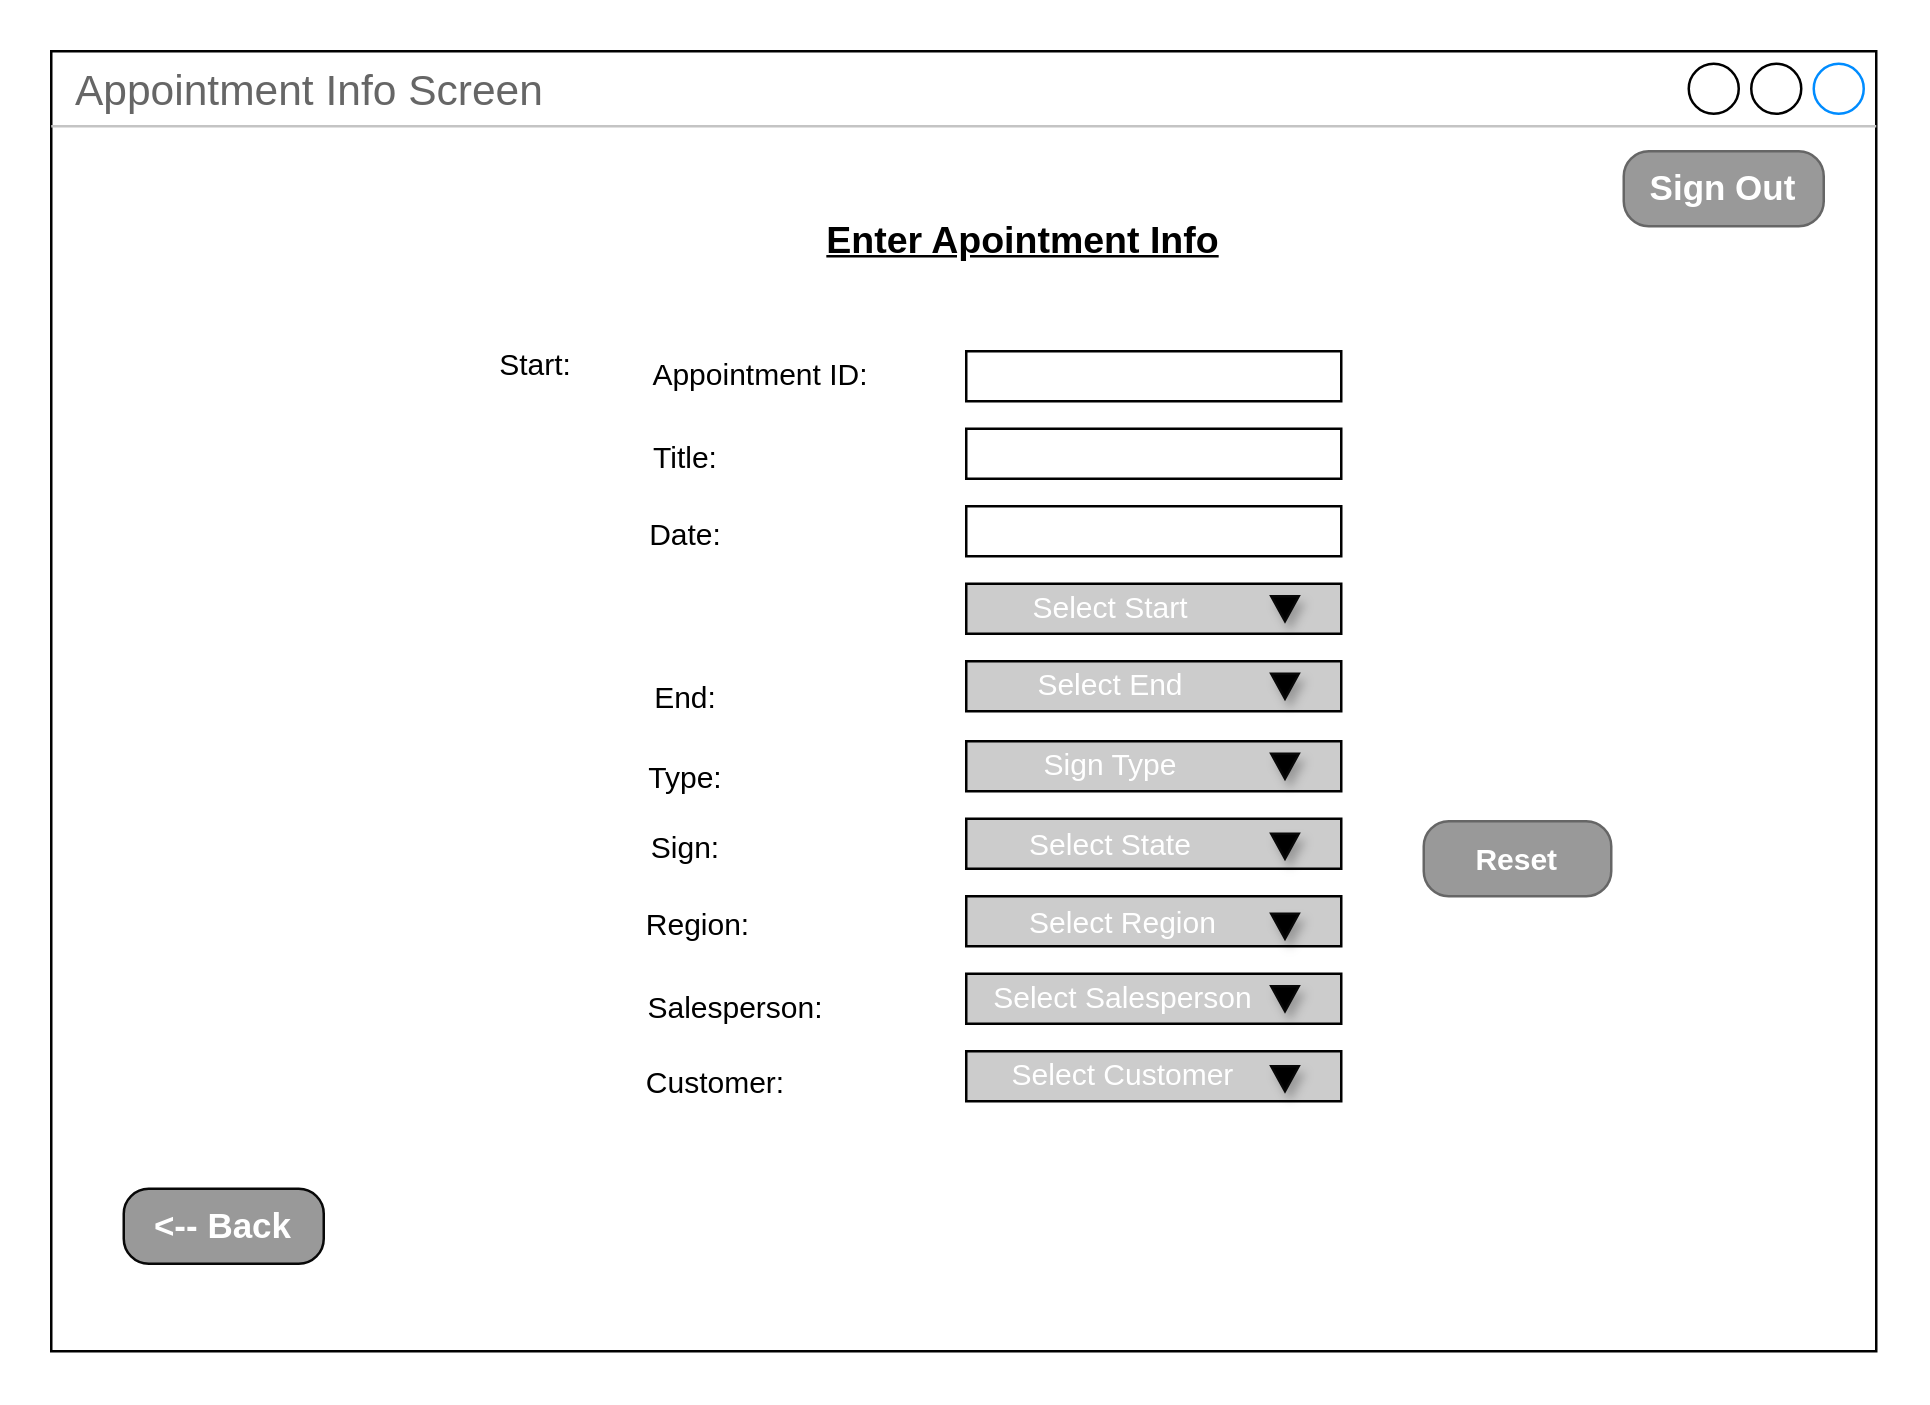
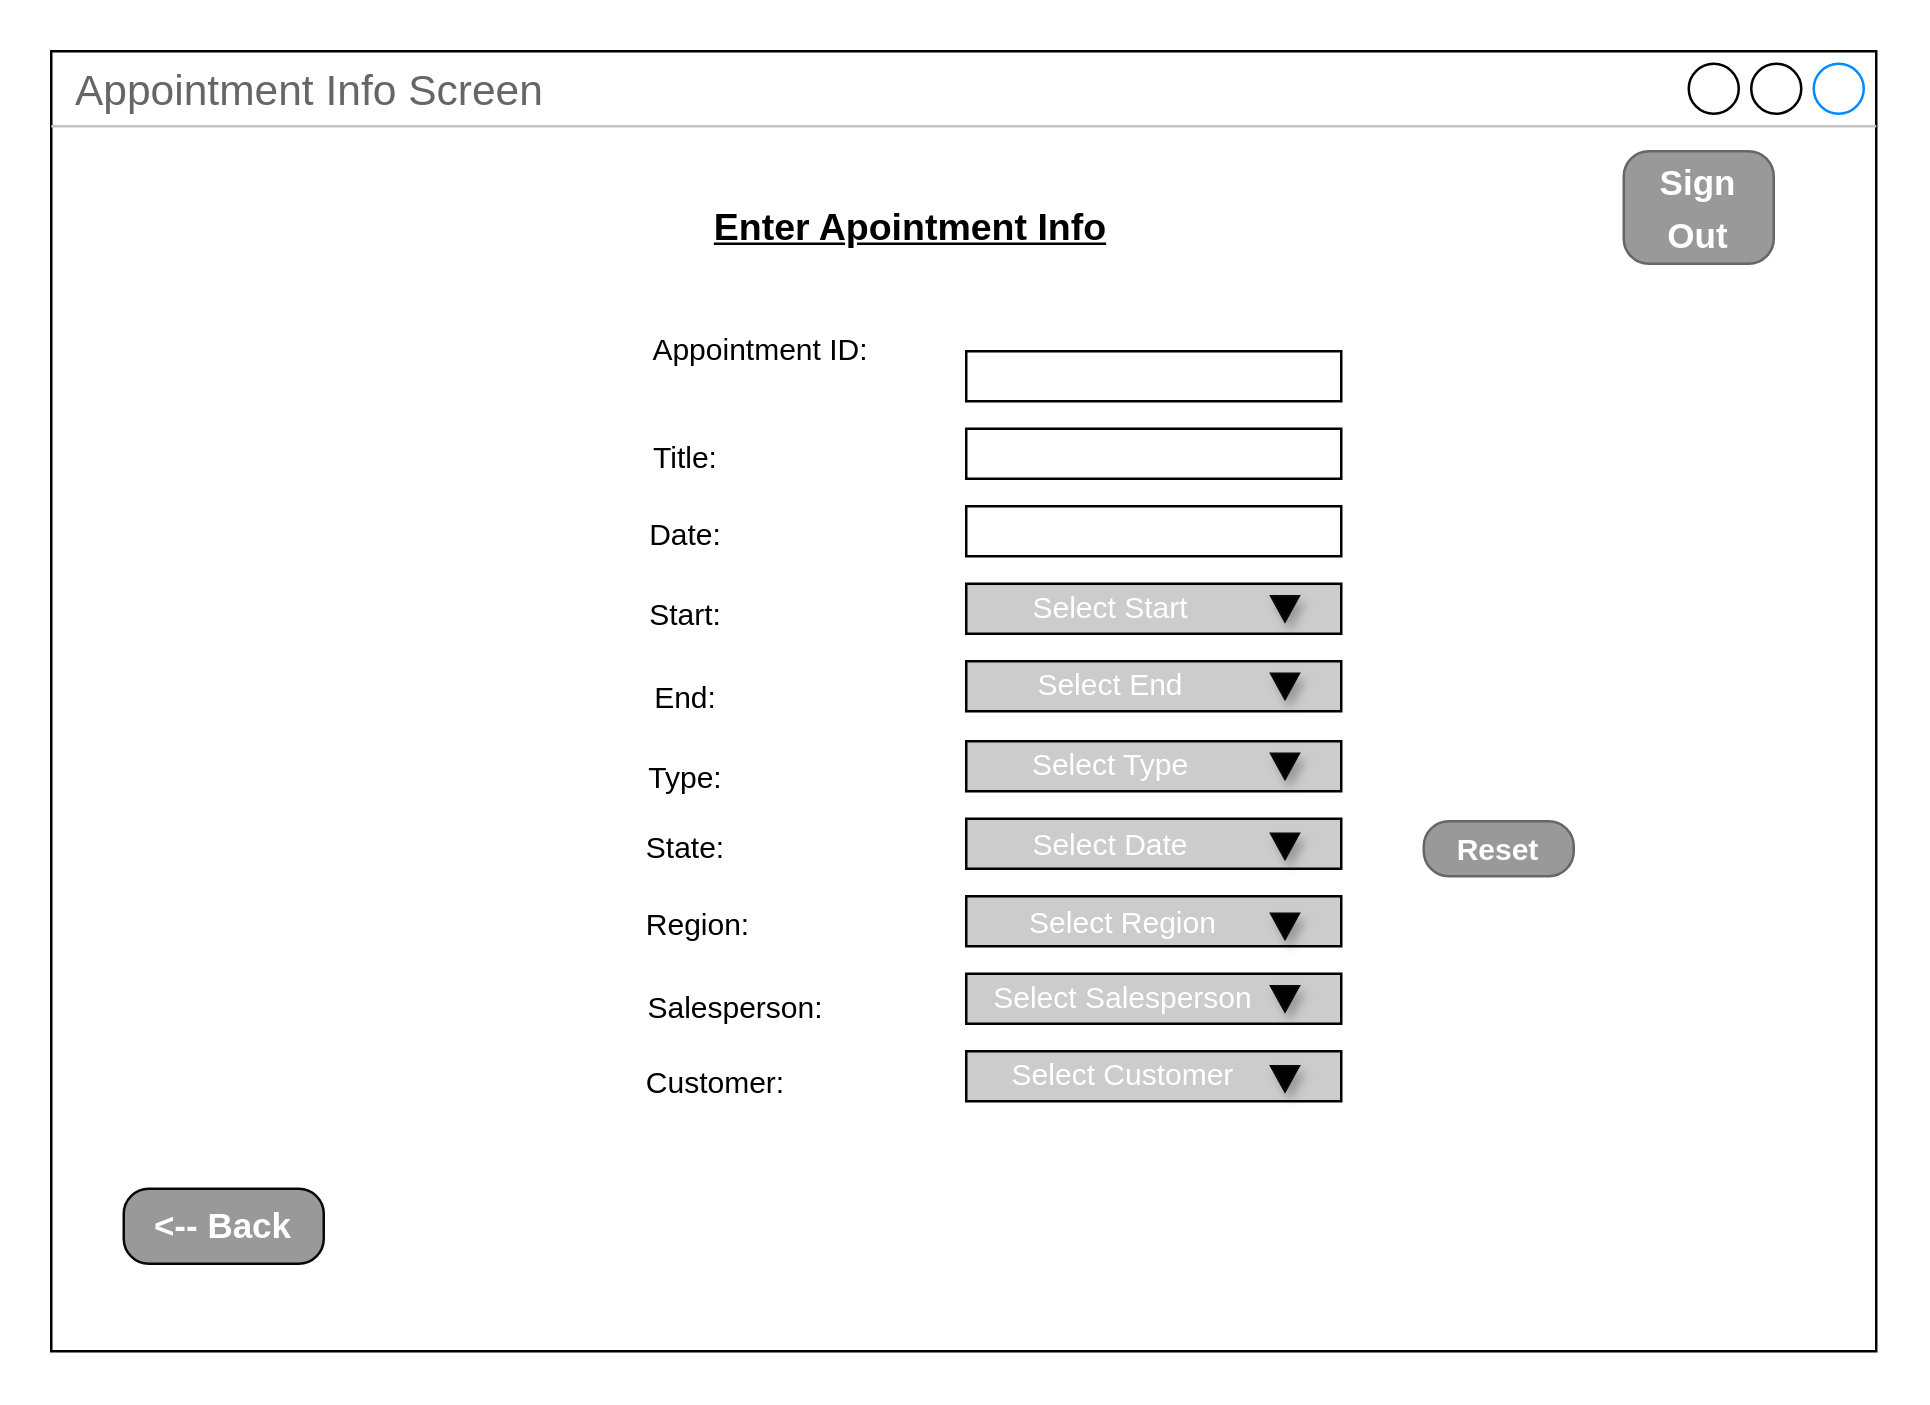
(1724, 189) -> (1699, 208)
(1024, 239) -> (911, 226)
(536, 366) -> (686, 616)
(761, 376) -> (761, 351)
(1111, 766) -> (1111, 766)
(1111, 846) -> (1111, 846)
(686, 849) -> (686, 849)
(1518, 859) -> (1499, 849)
